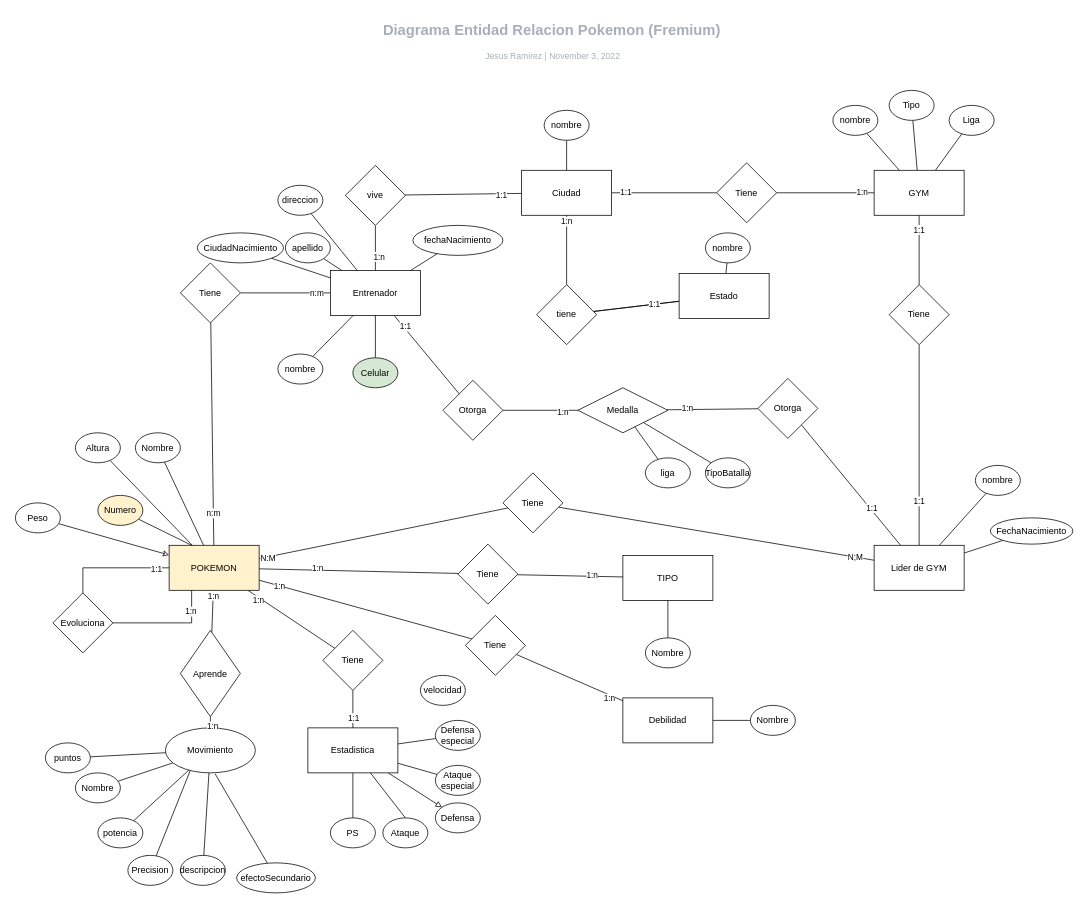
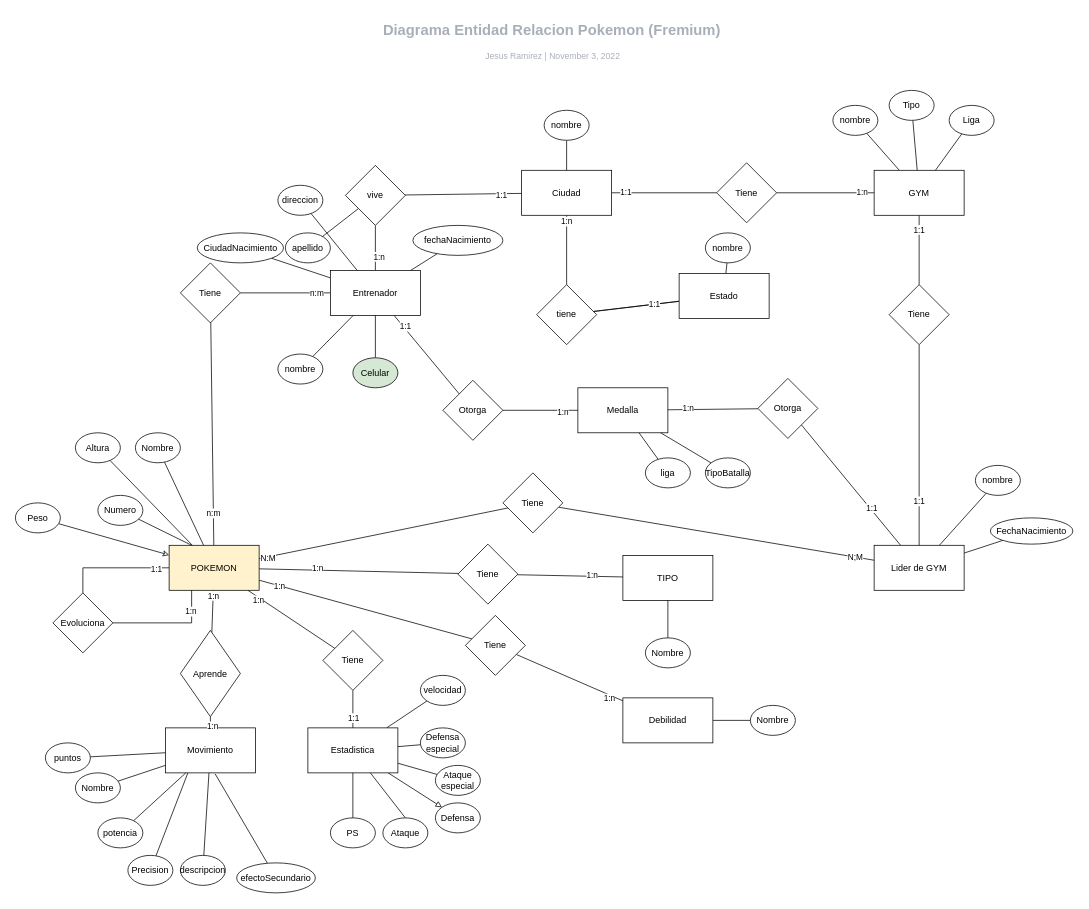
(332, 264) -> (340, 223)
(623, 410) -> (623, 410)
(120, 510) -> (120, 510)
none -> (407, 714)
(458, 735) -> (443, 743)
(210, 750) -> (210, 750)
